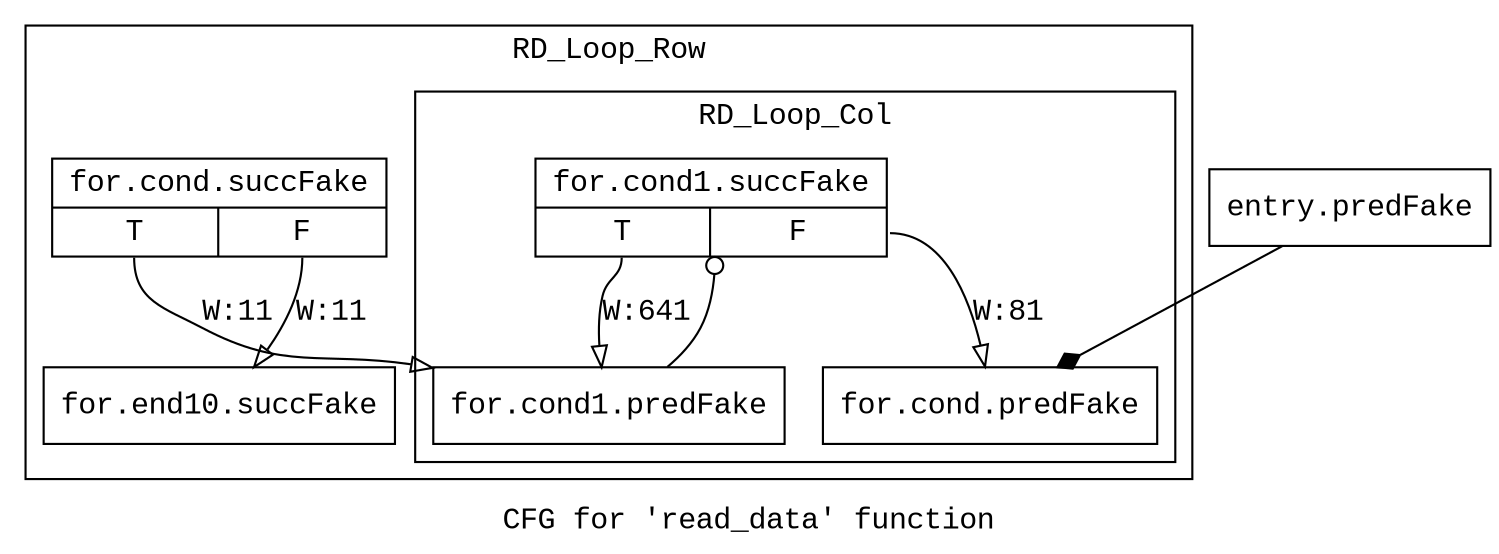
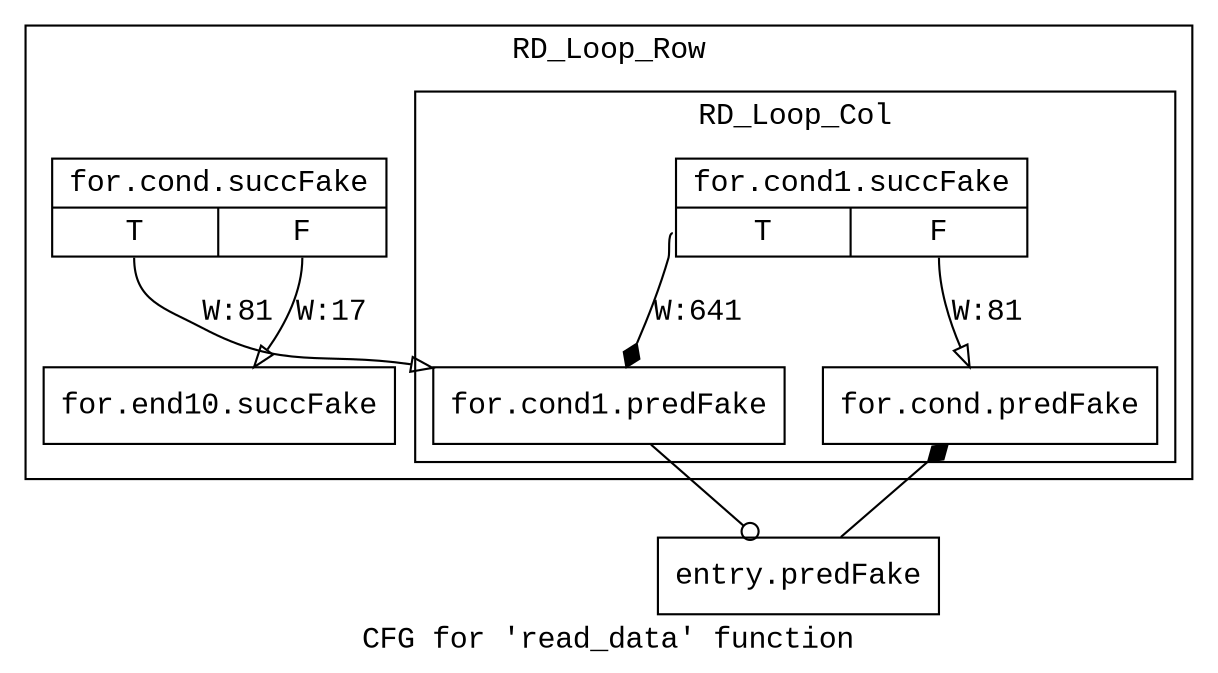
(602, 299) -> (659, 289)
(238, 312) -> (238, 312)
(332, 312) -> (332, 312)
(701, 326) -> (706, 493)
